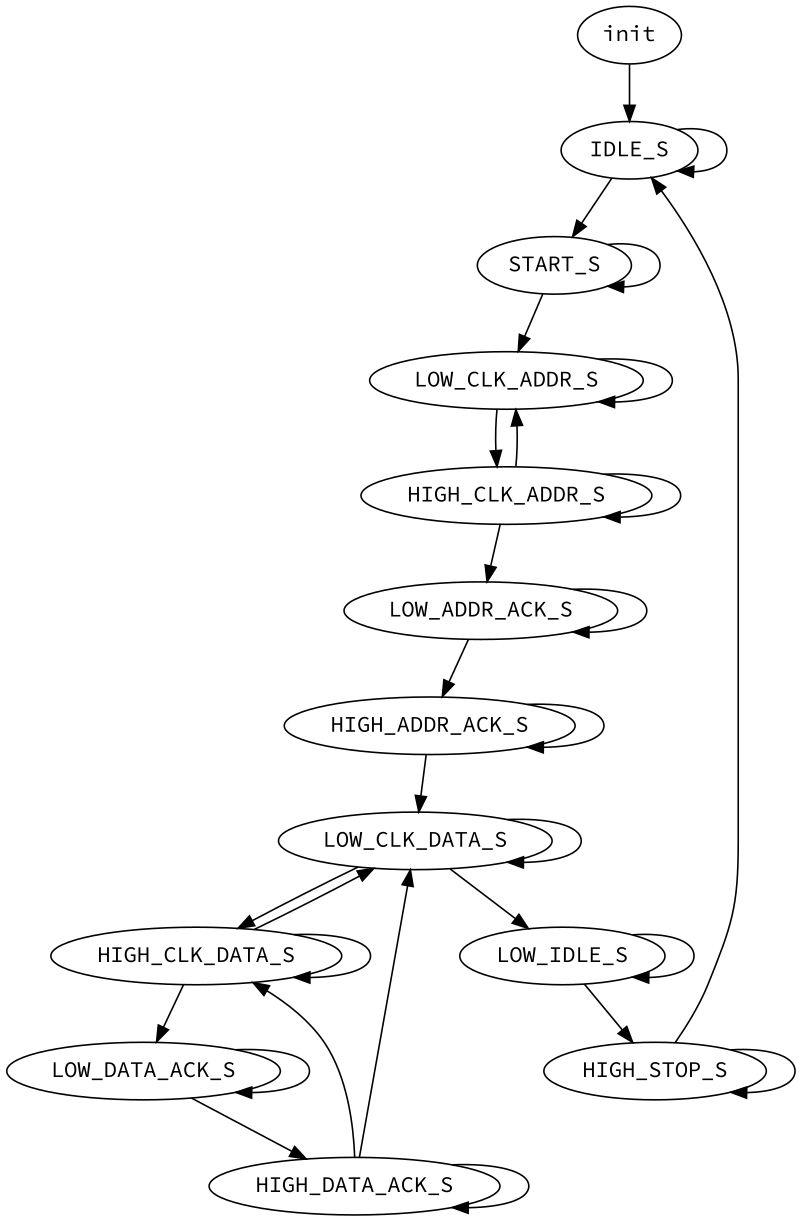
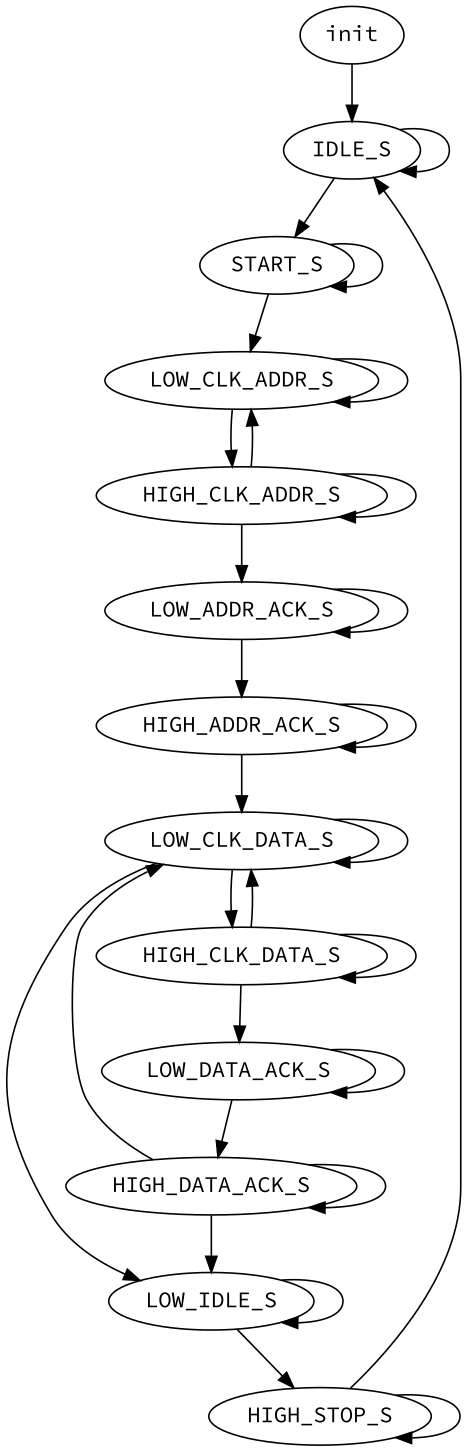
(334, 1061) -> (211, 1236)
